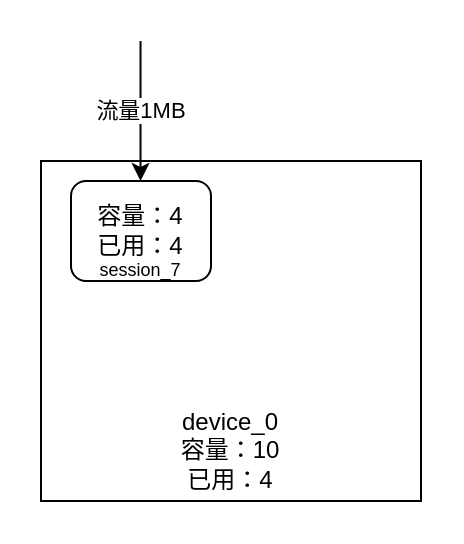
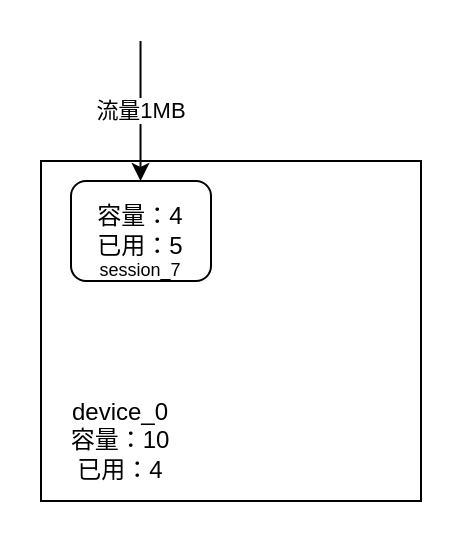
(141, 231) -> (141, 231)
(231, 451) -> (121, 441)
